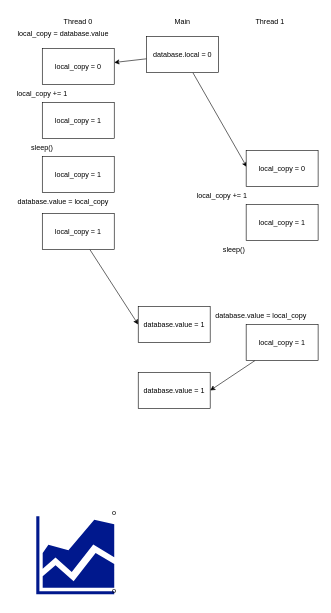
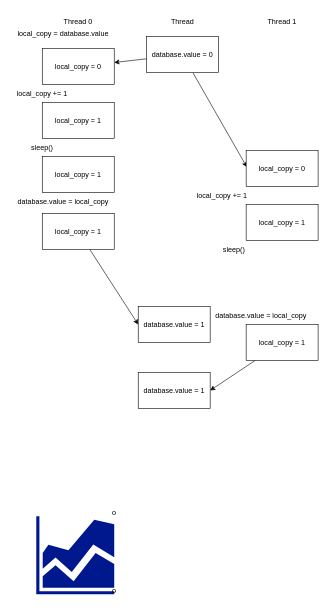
(183, 21) -> (183, 21)
(270, 21) -> (282, 21)
(183, 54) -> (183, 54)
